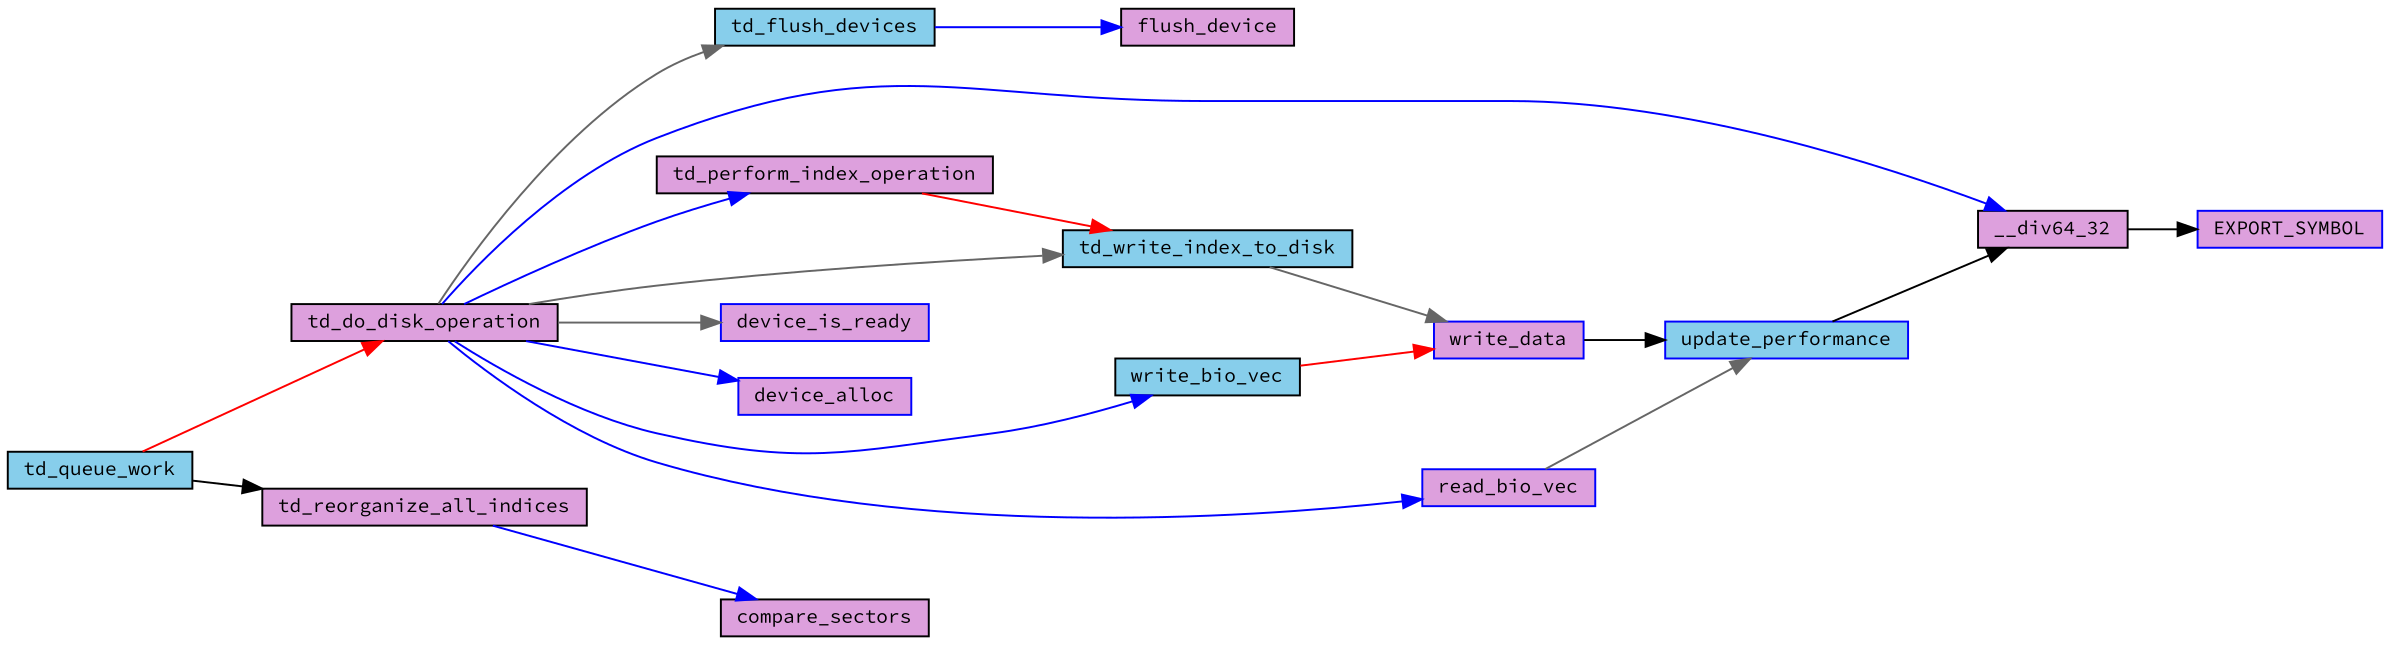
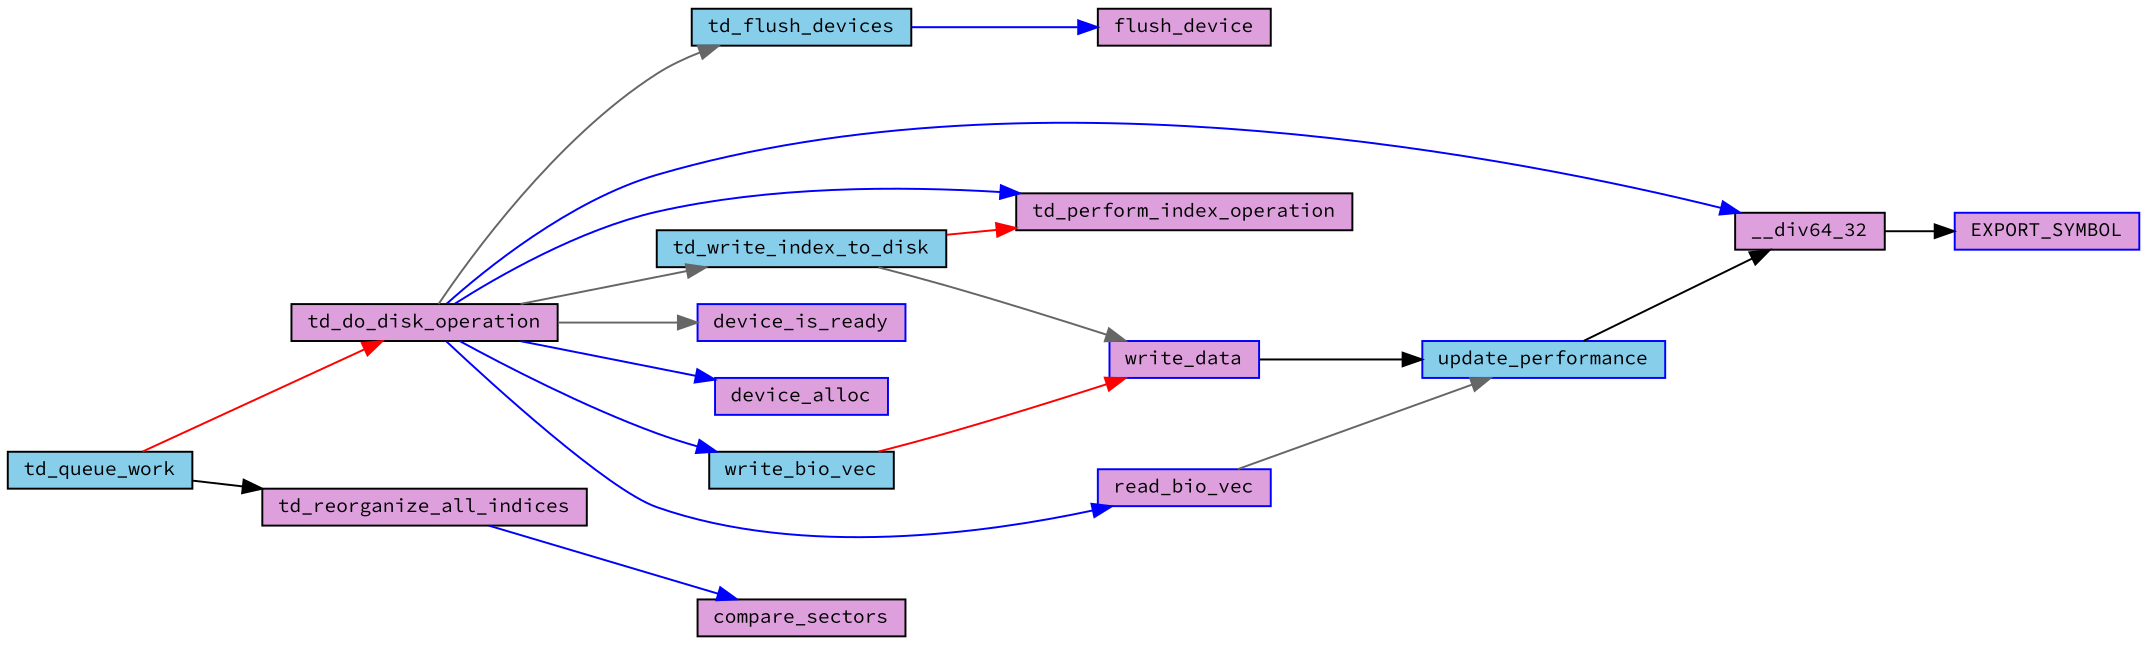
(1006, 210) -> (972, 232)
